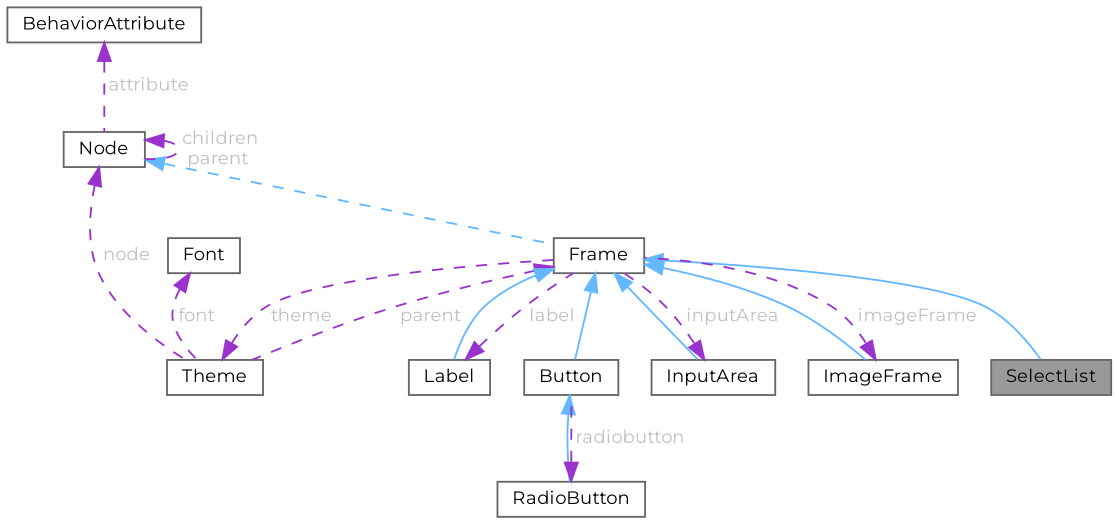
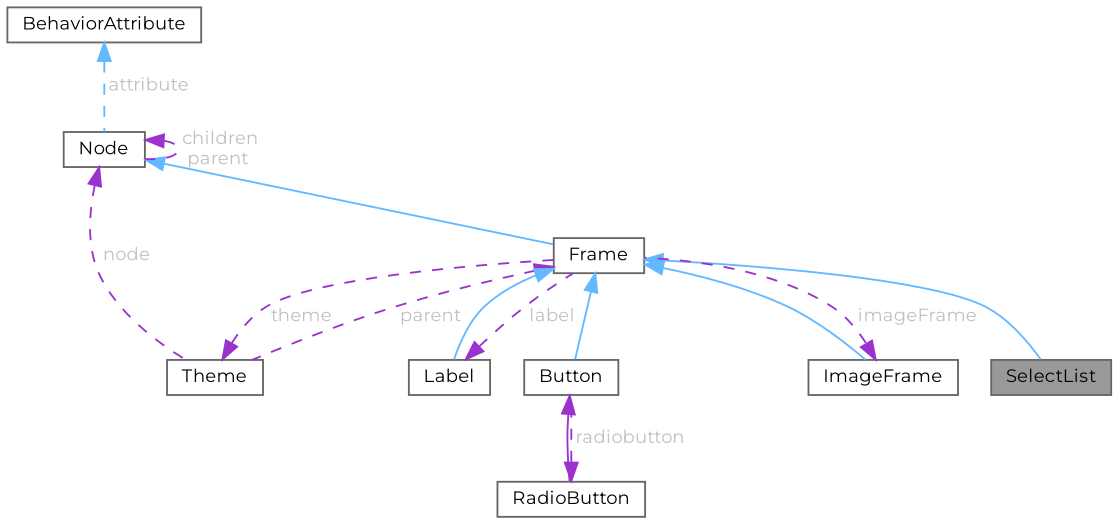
(104, 96) -> (104, 96)
(359, 204) -> (359, 204)
(204, 256) -> none
(713, 377) -> none
(568, 448) -> (568, 448)
